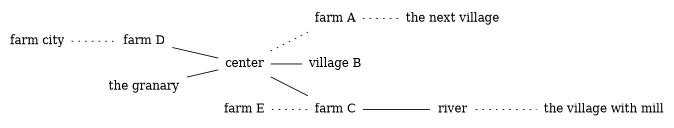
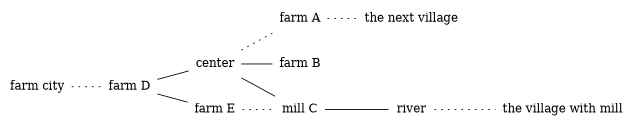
(335, 64) -> (300, 64)
(144, 87) -> none
none -> (172, 98)
(335, 109) -> (300, 109)
